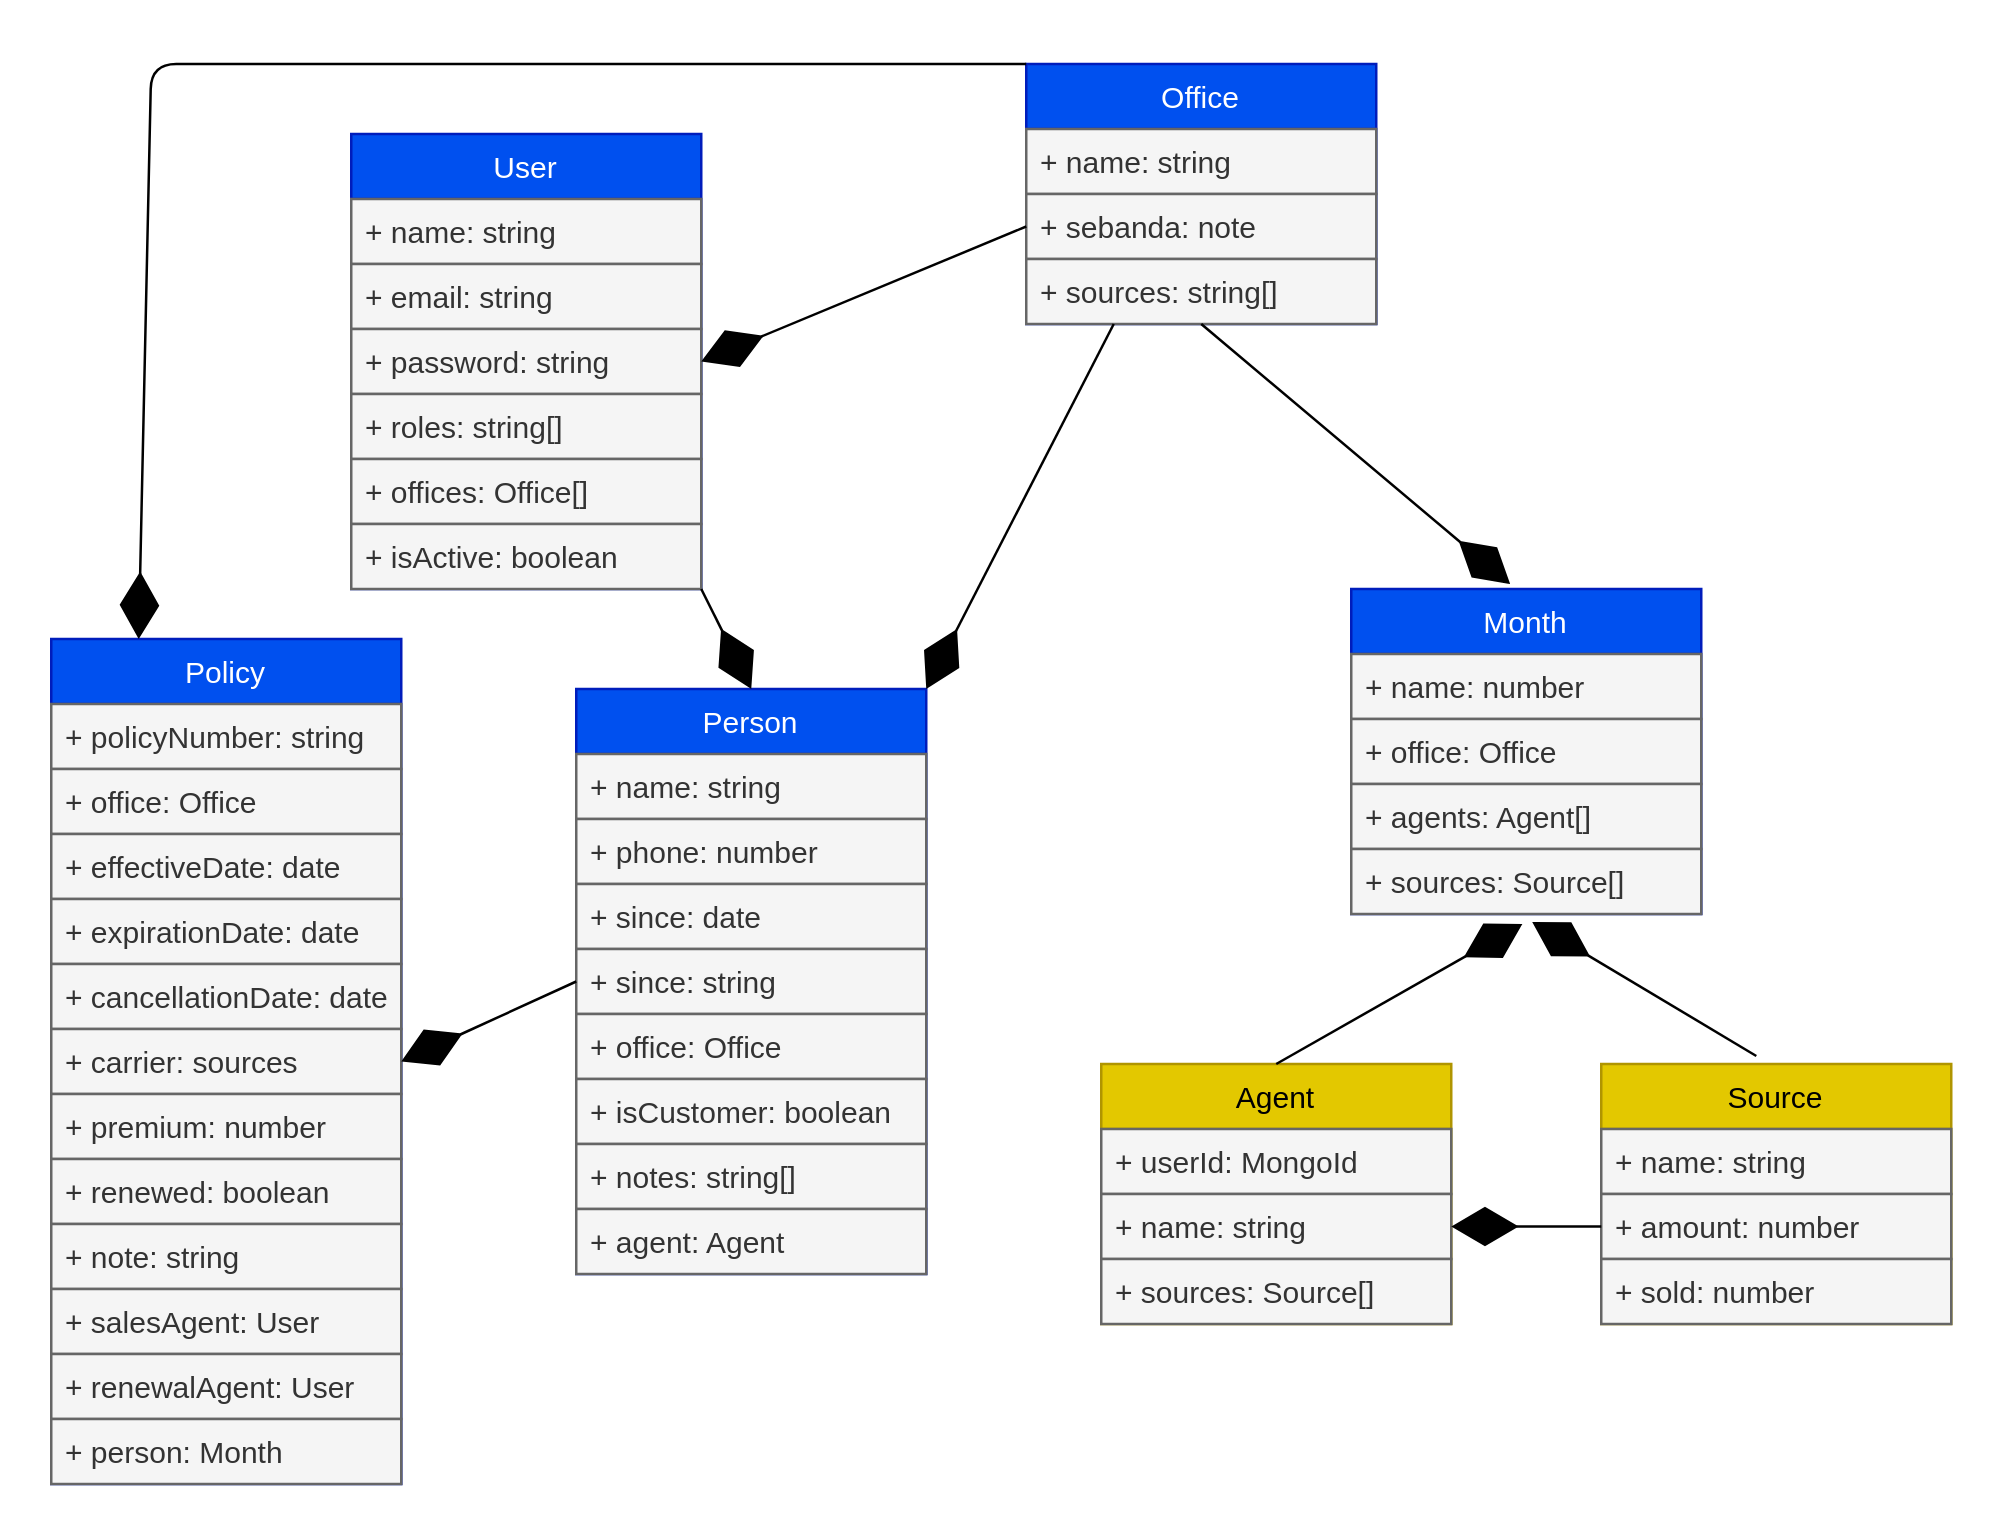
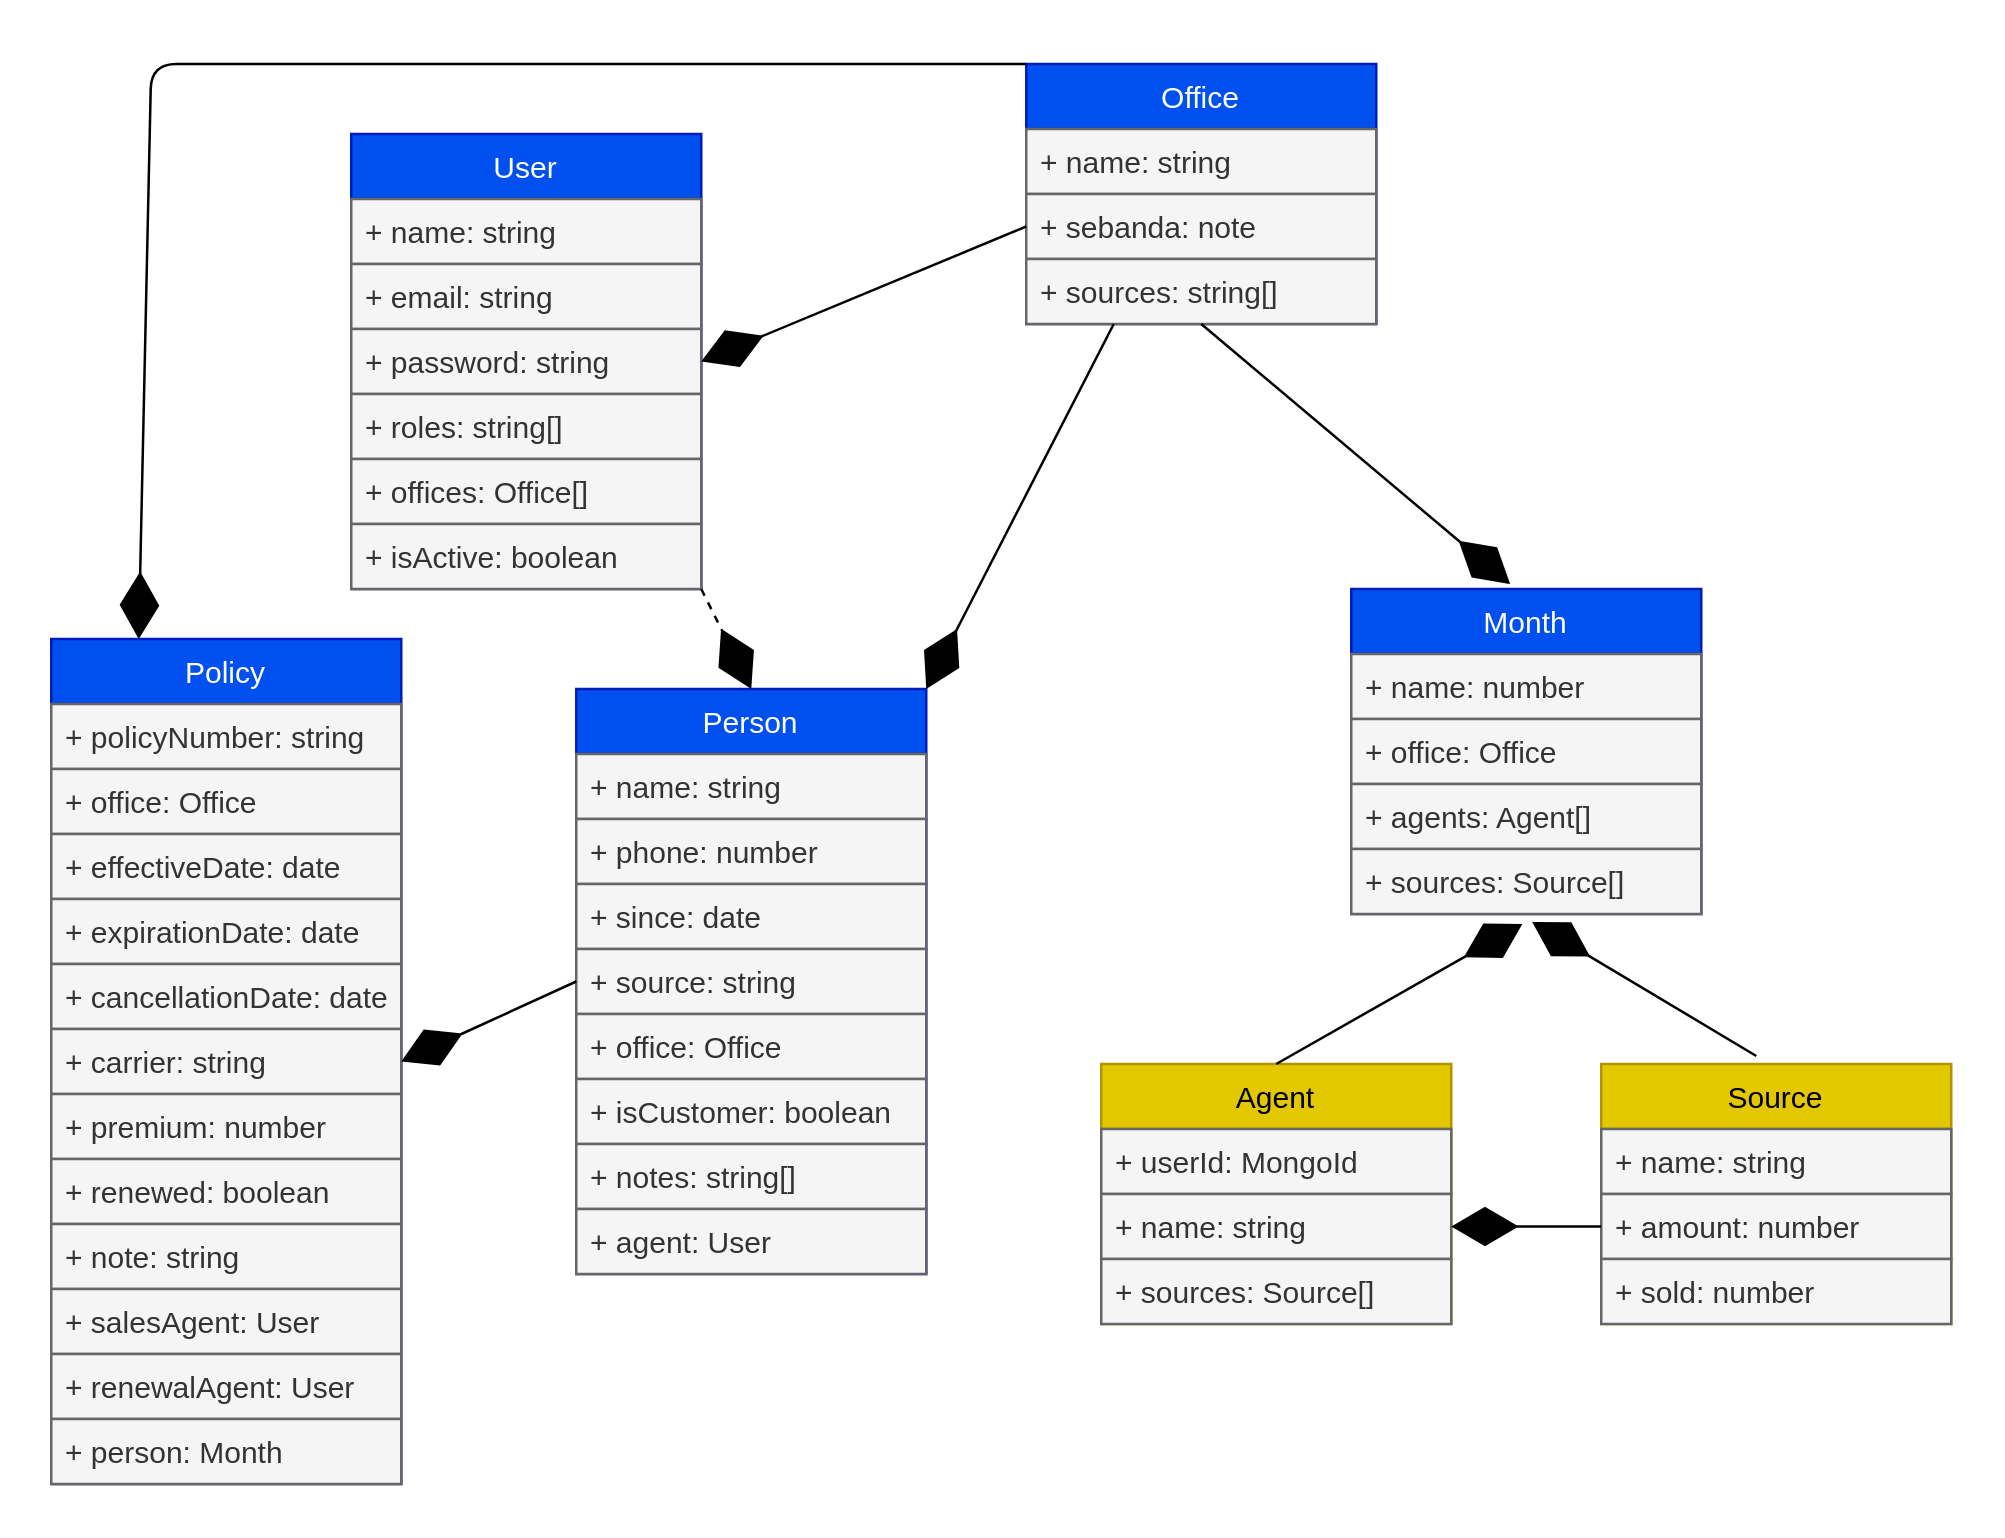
(713, 612) -> (713, 612)
(697, 983) -> (709, 983)
(201, 1063) -> (188, 1063)
(696, 1243) -> (688, 1243)
